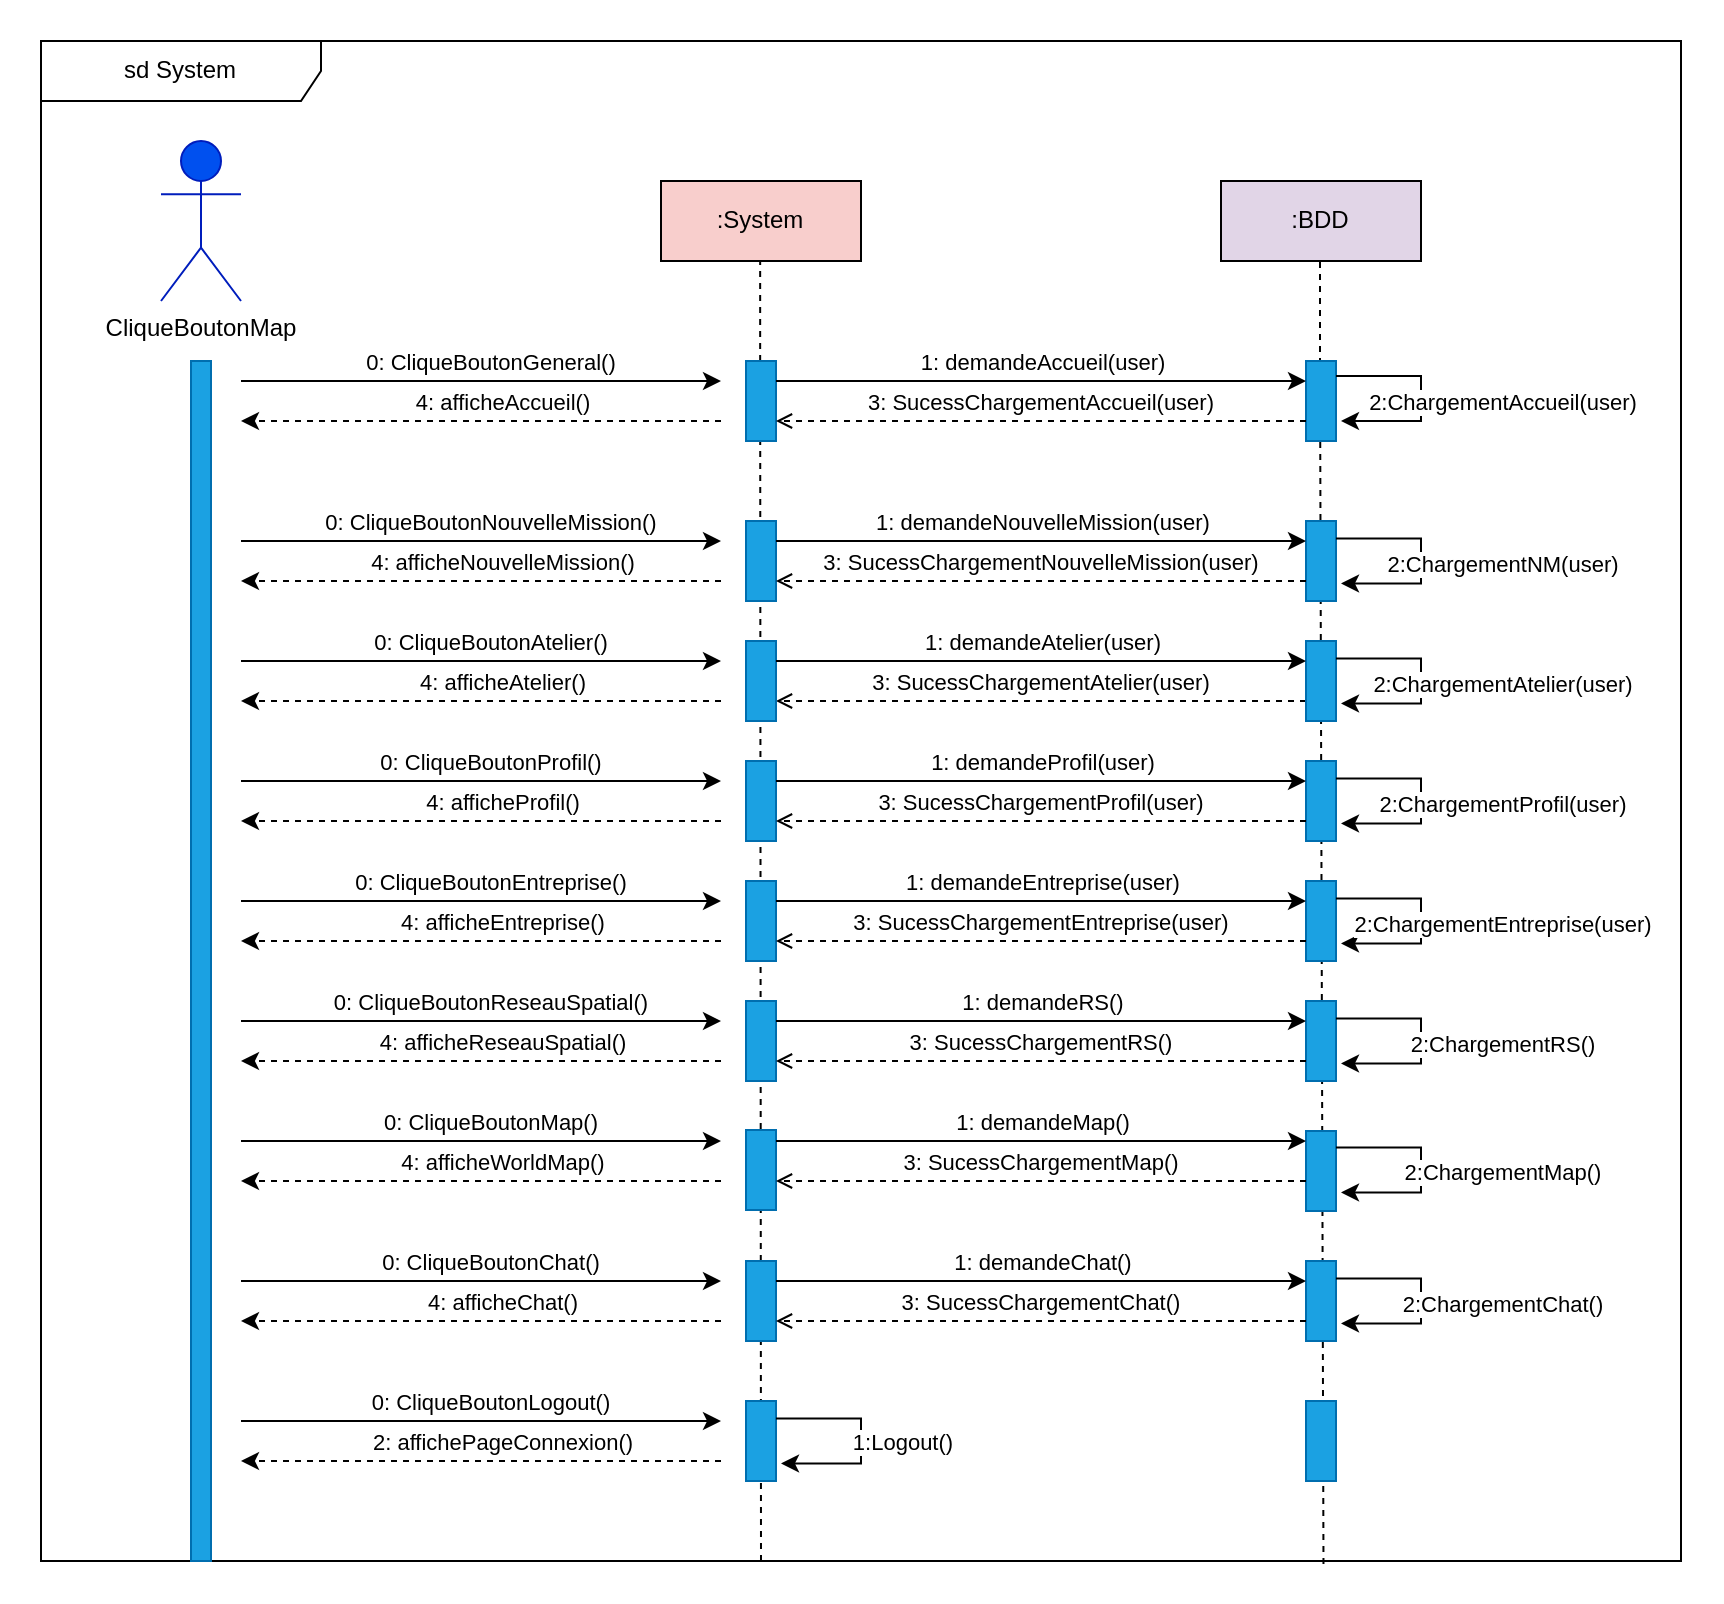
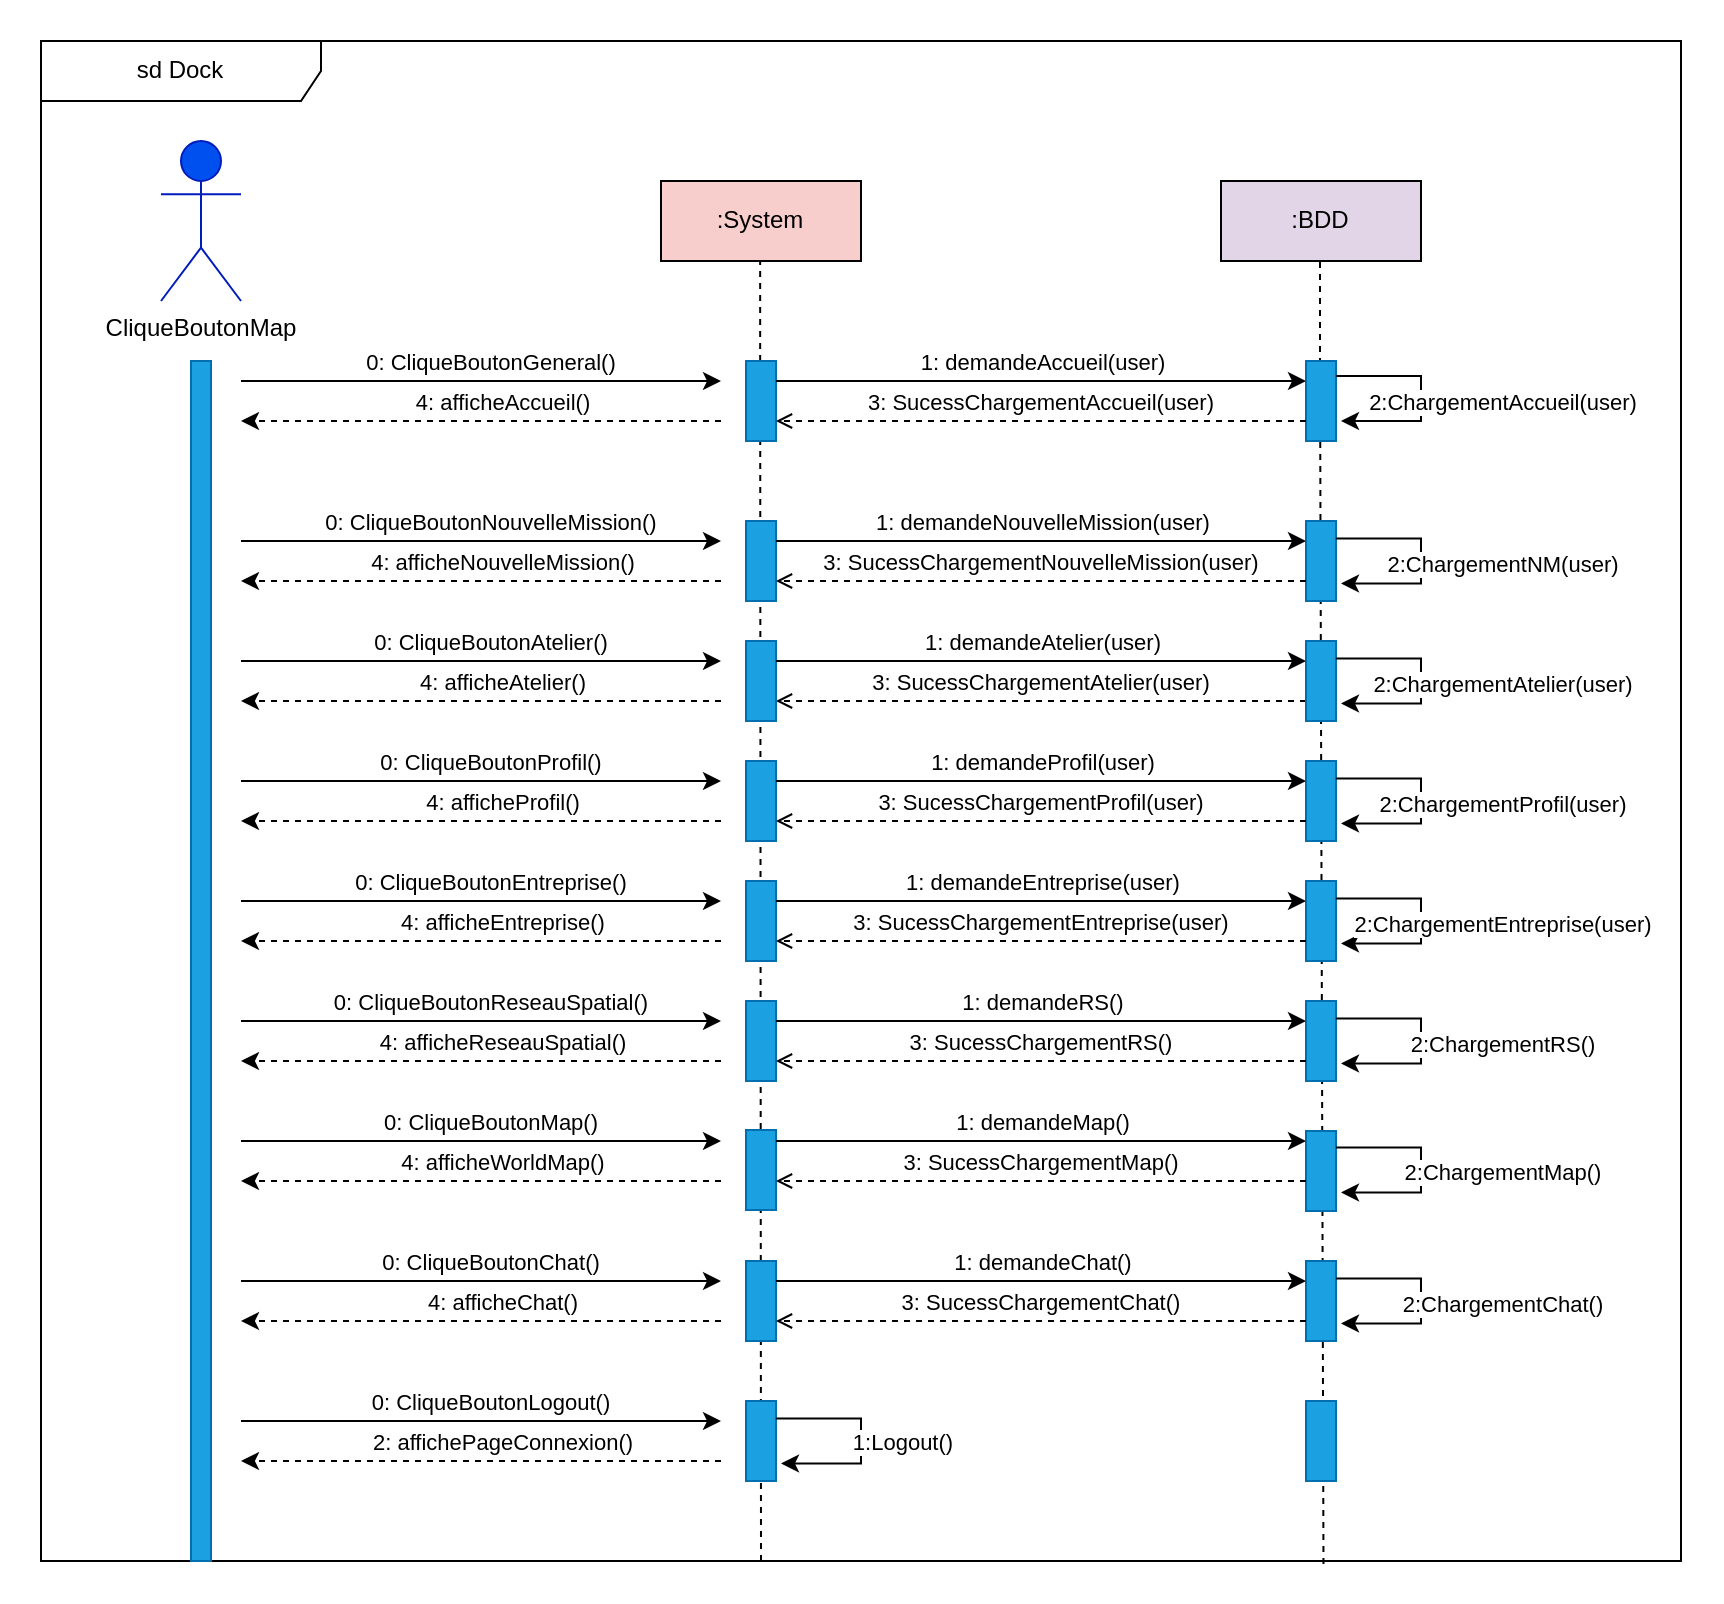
(181, 71) -> (181, 71)
